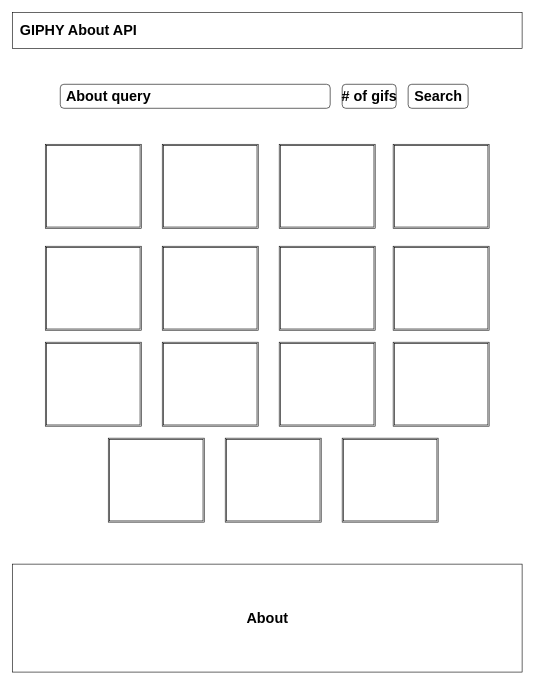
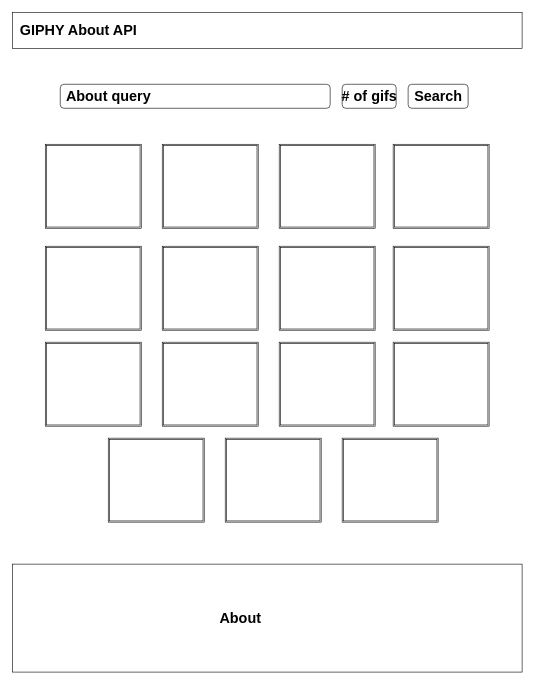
(267, 618) -> (240, 618)
